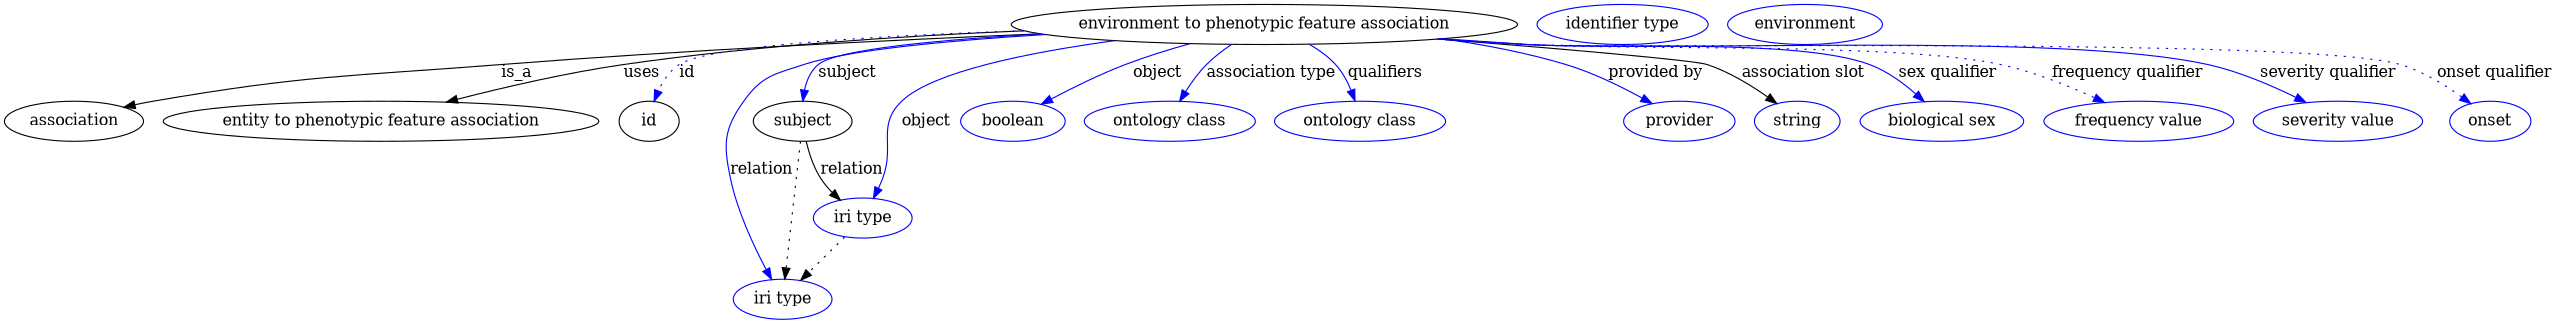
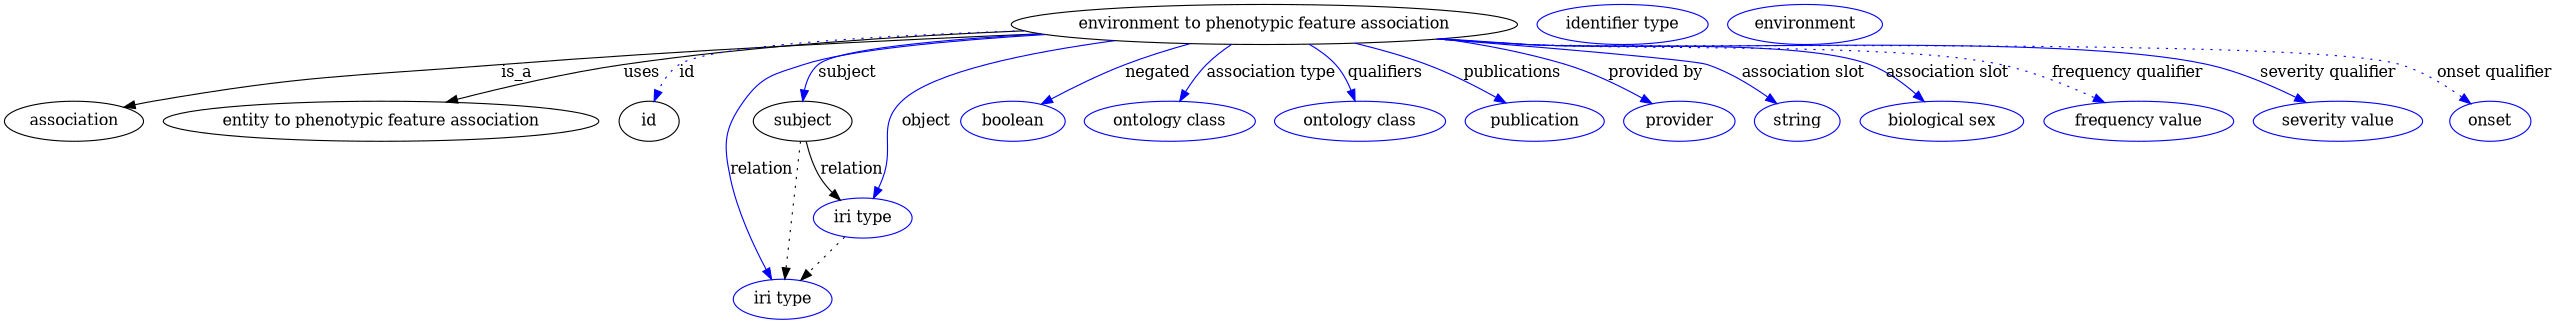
(1616, 54) -> (1616, 54)
(1158, 73) -> (1158, 73)
(1947, 73) -> (1947, 73)
none -> (1535, 121)
